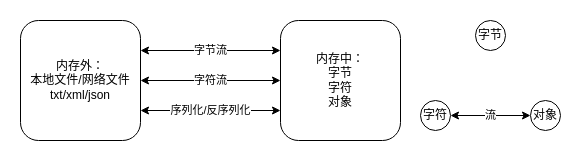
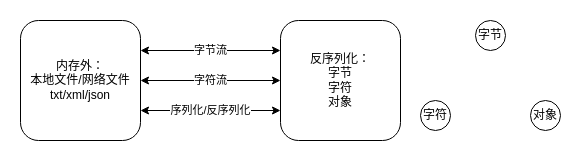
(341, 81) -> (341, 81)
(490, 116) -> none
